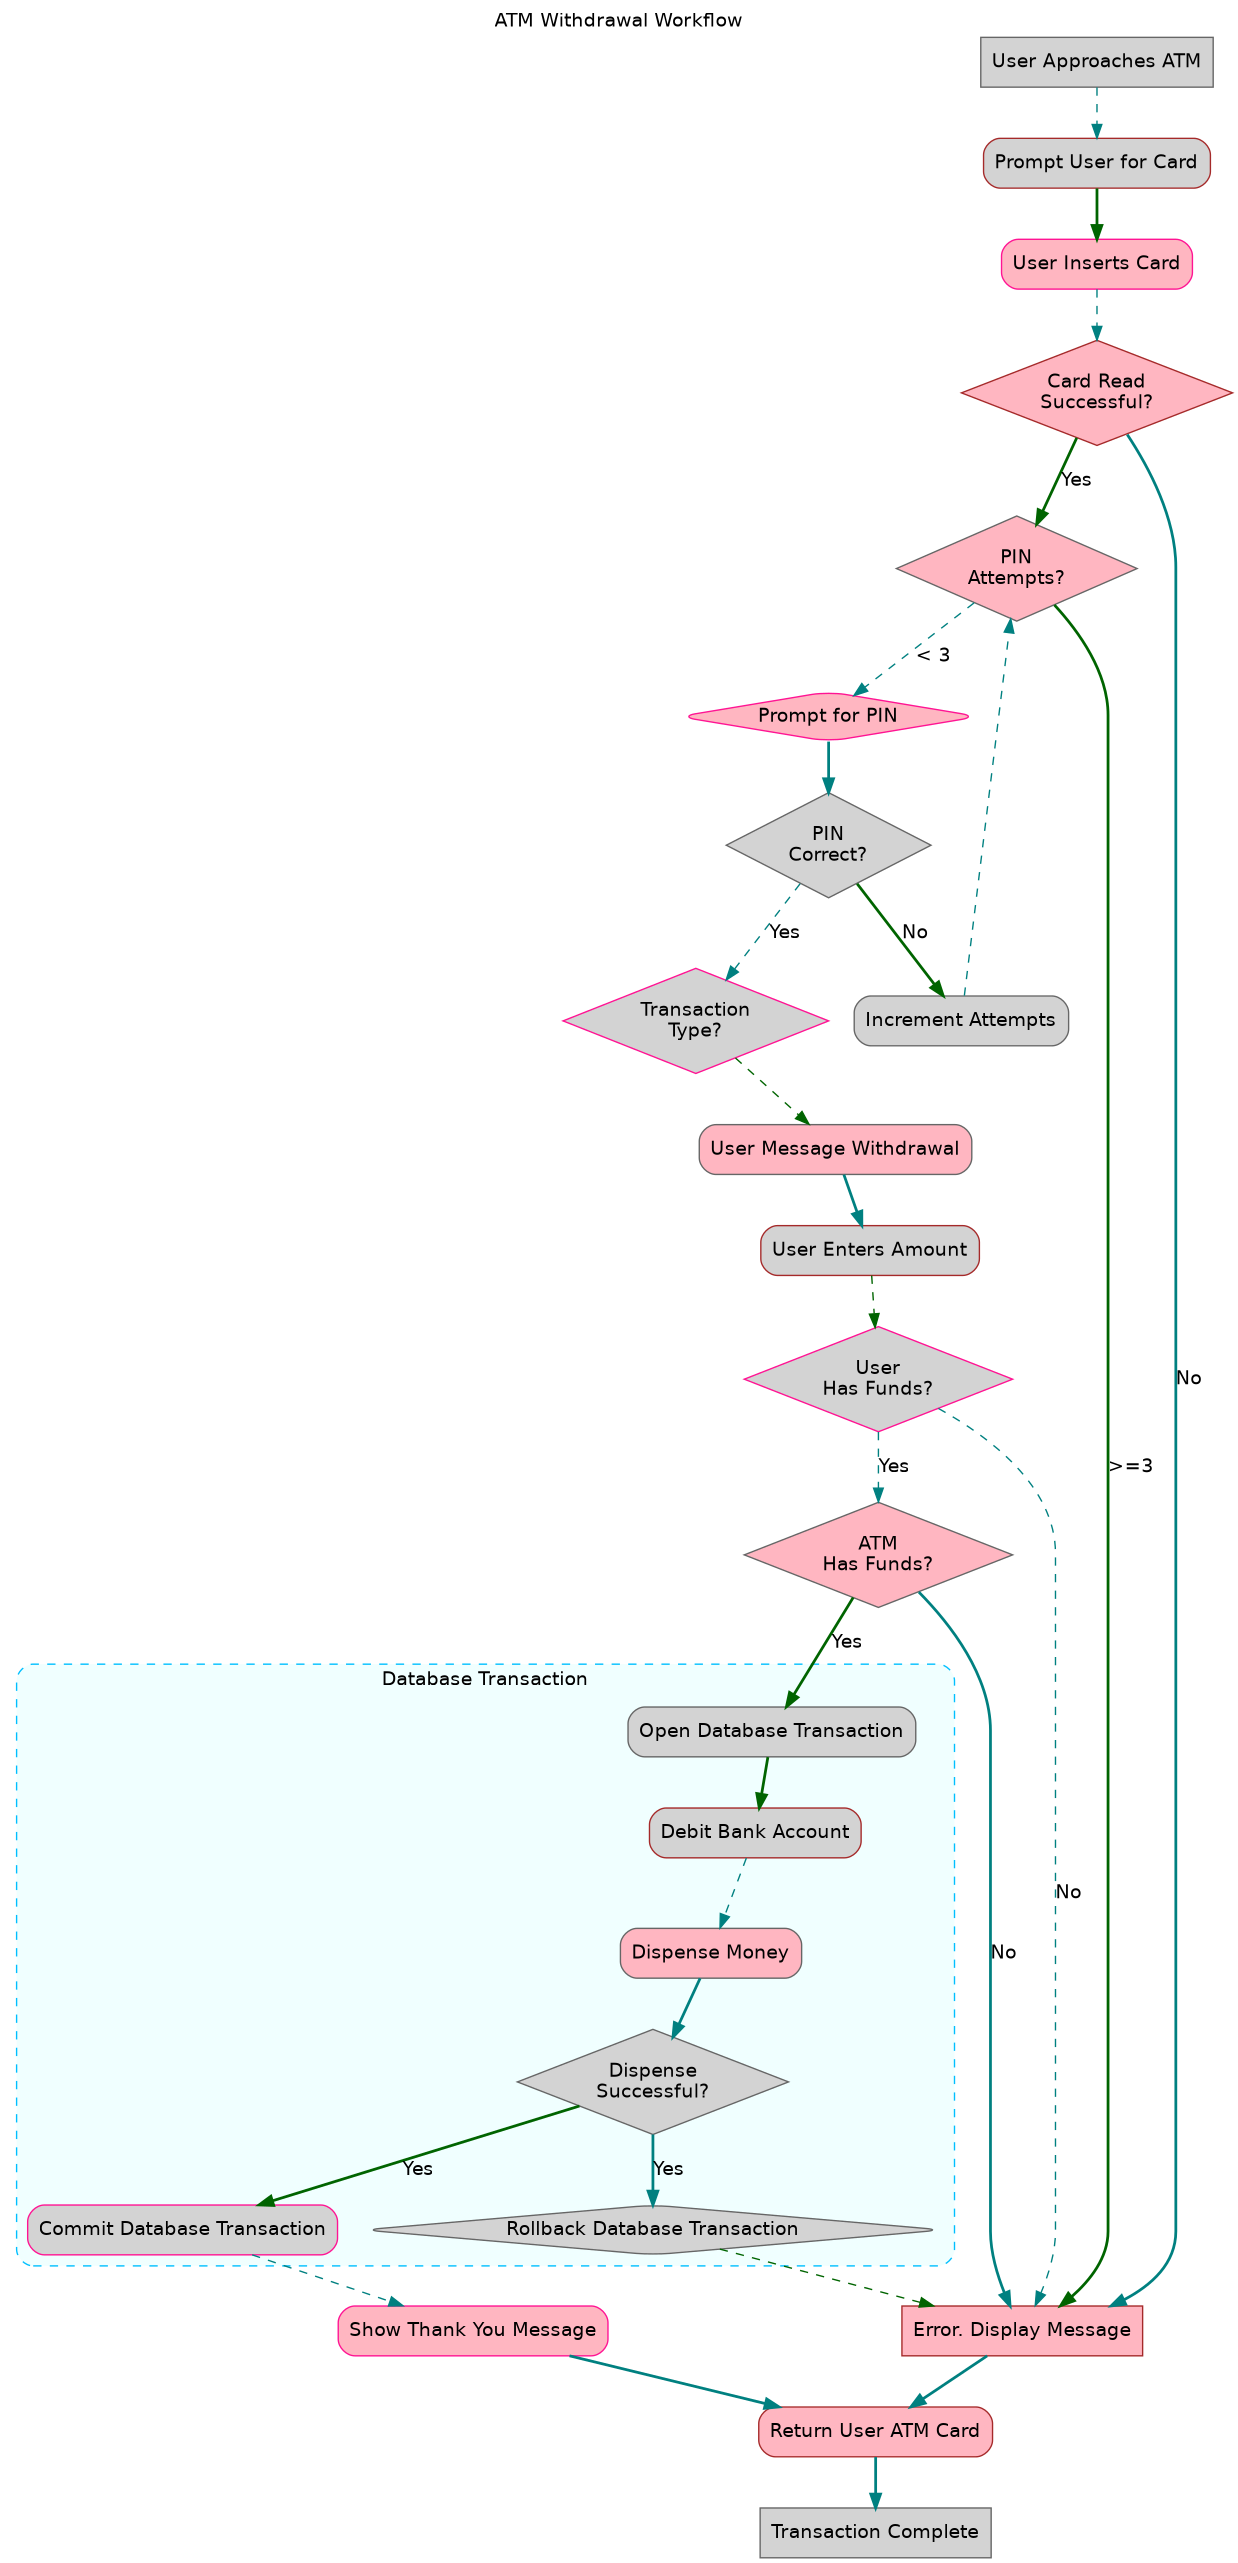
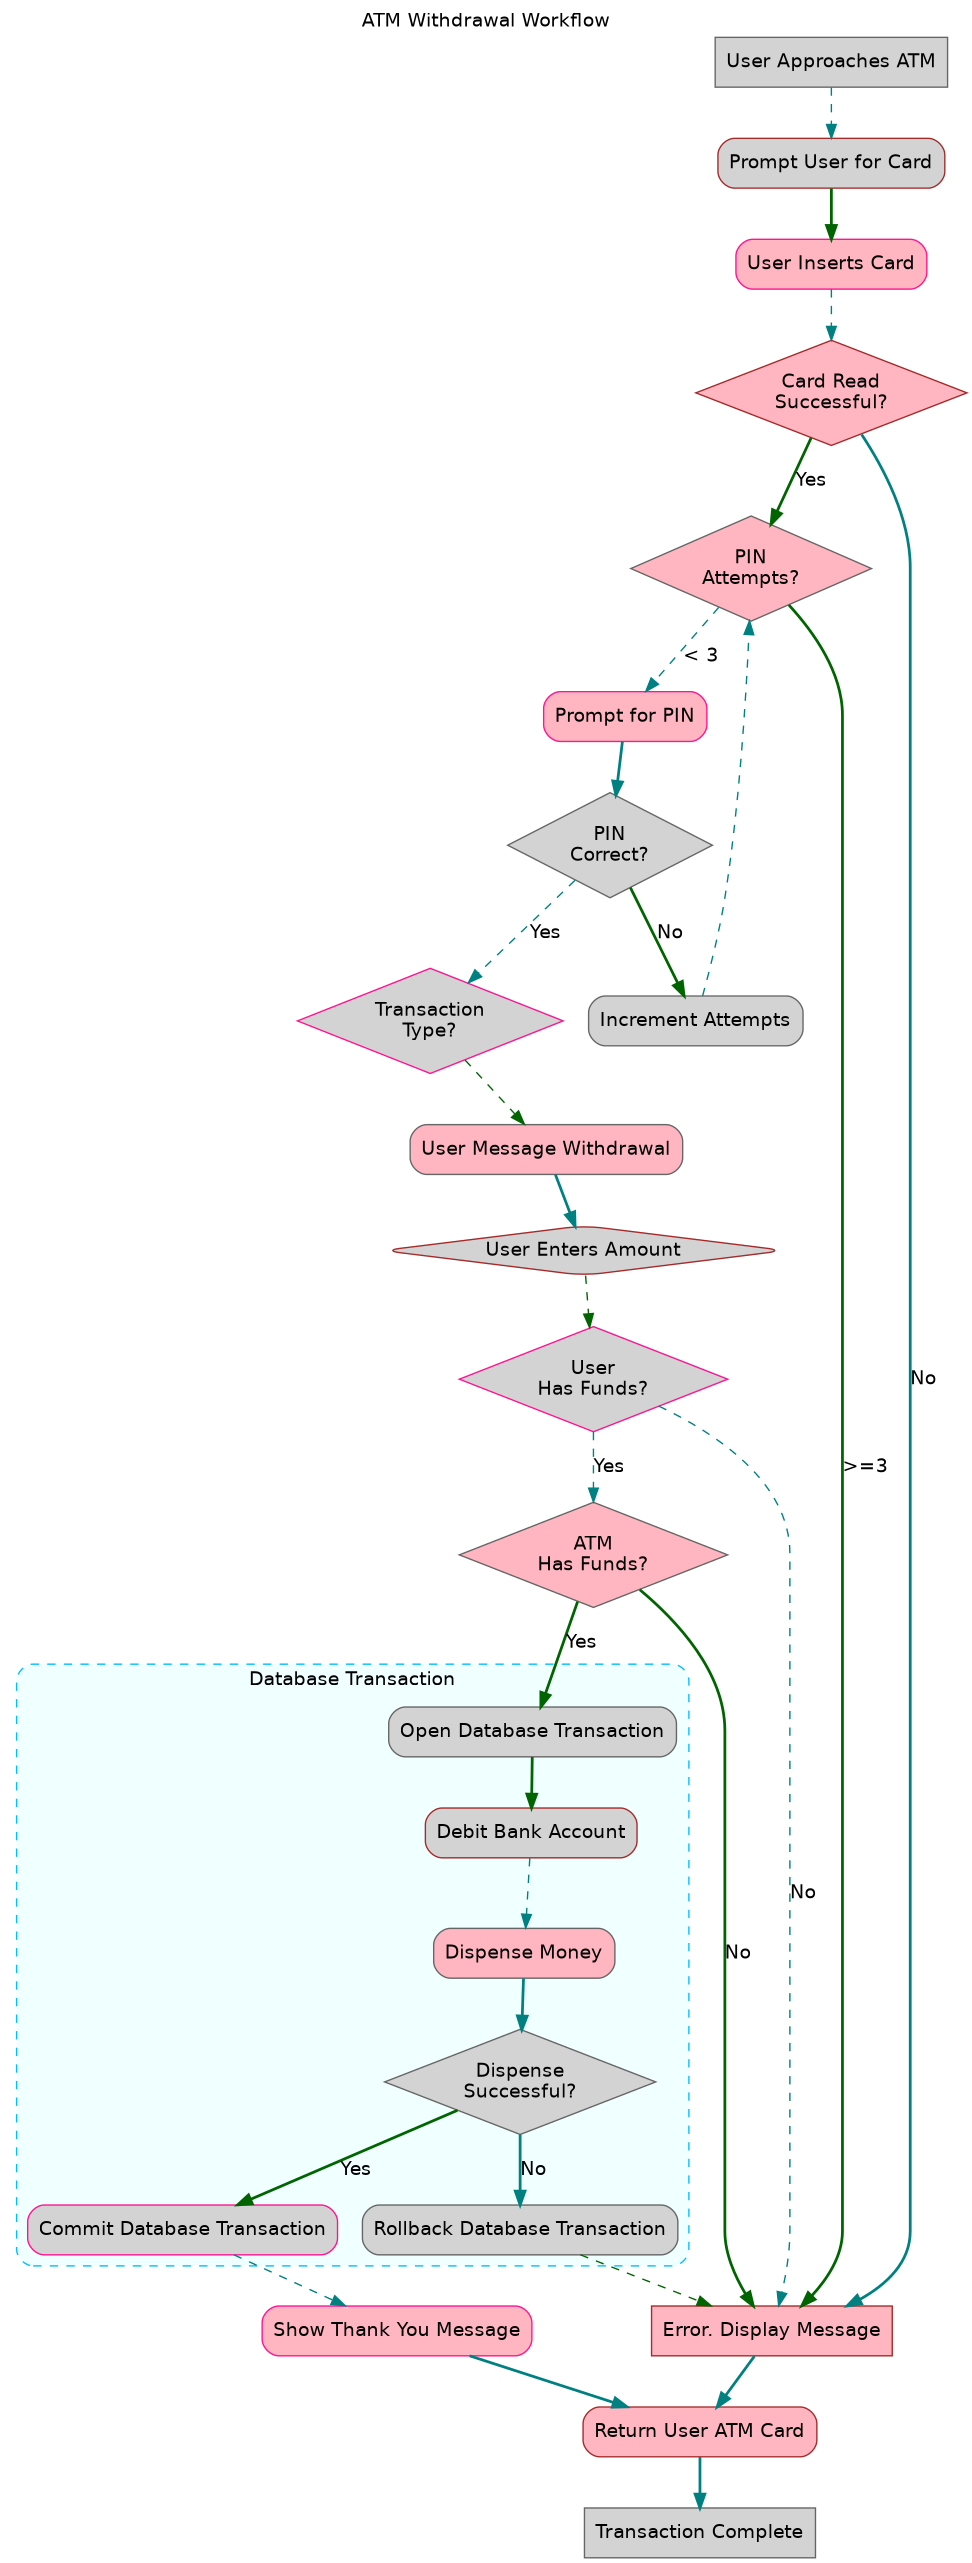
(829, 717) -> (625, 717)
(870, 1251) -> (584, 1251)
(990, 1933) -> (725, 1929)
(669, 2170) -> (533, 2170)
(653, 2230) -> (520, 2230)
